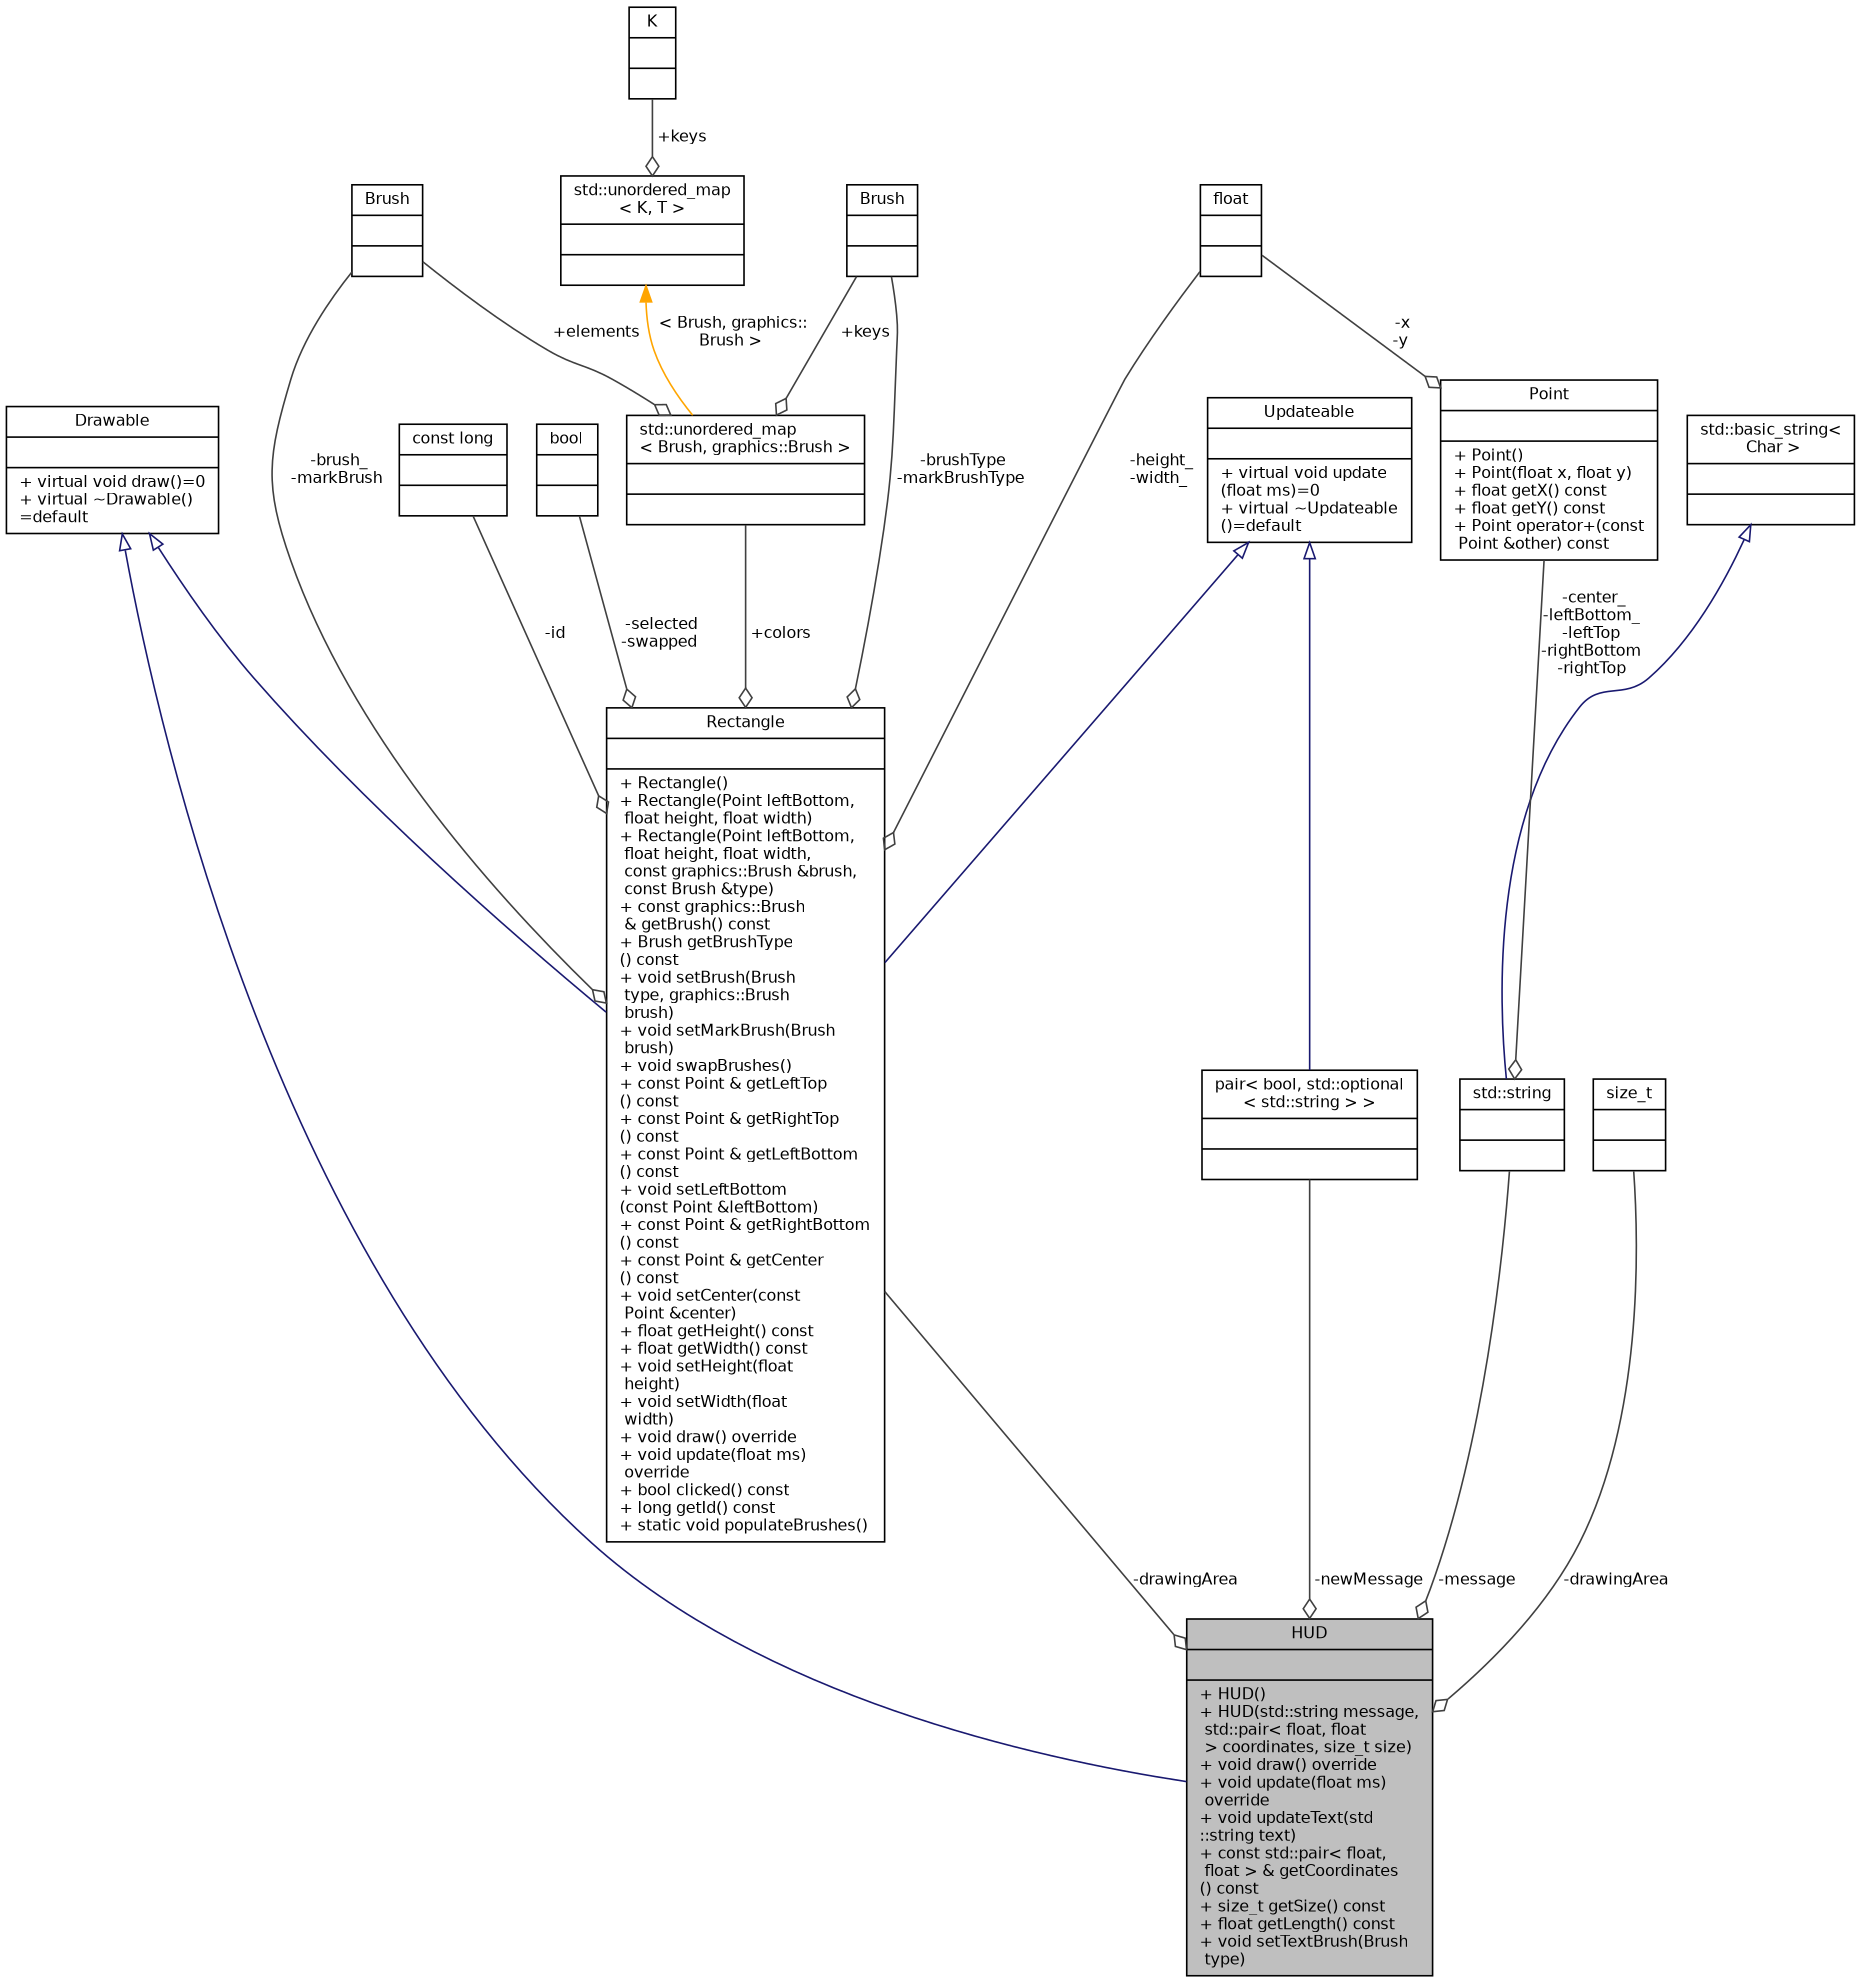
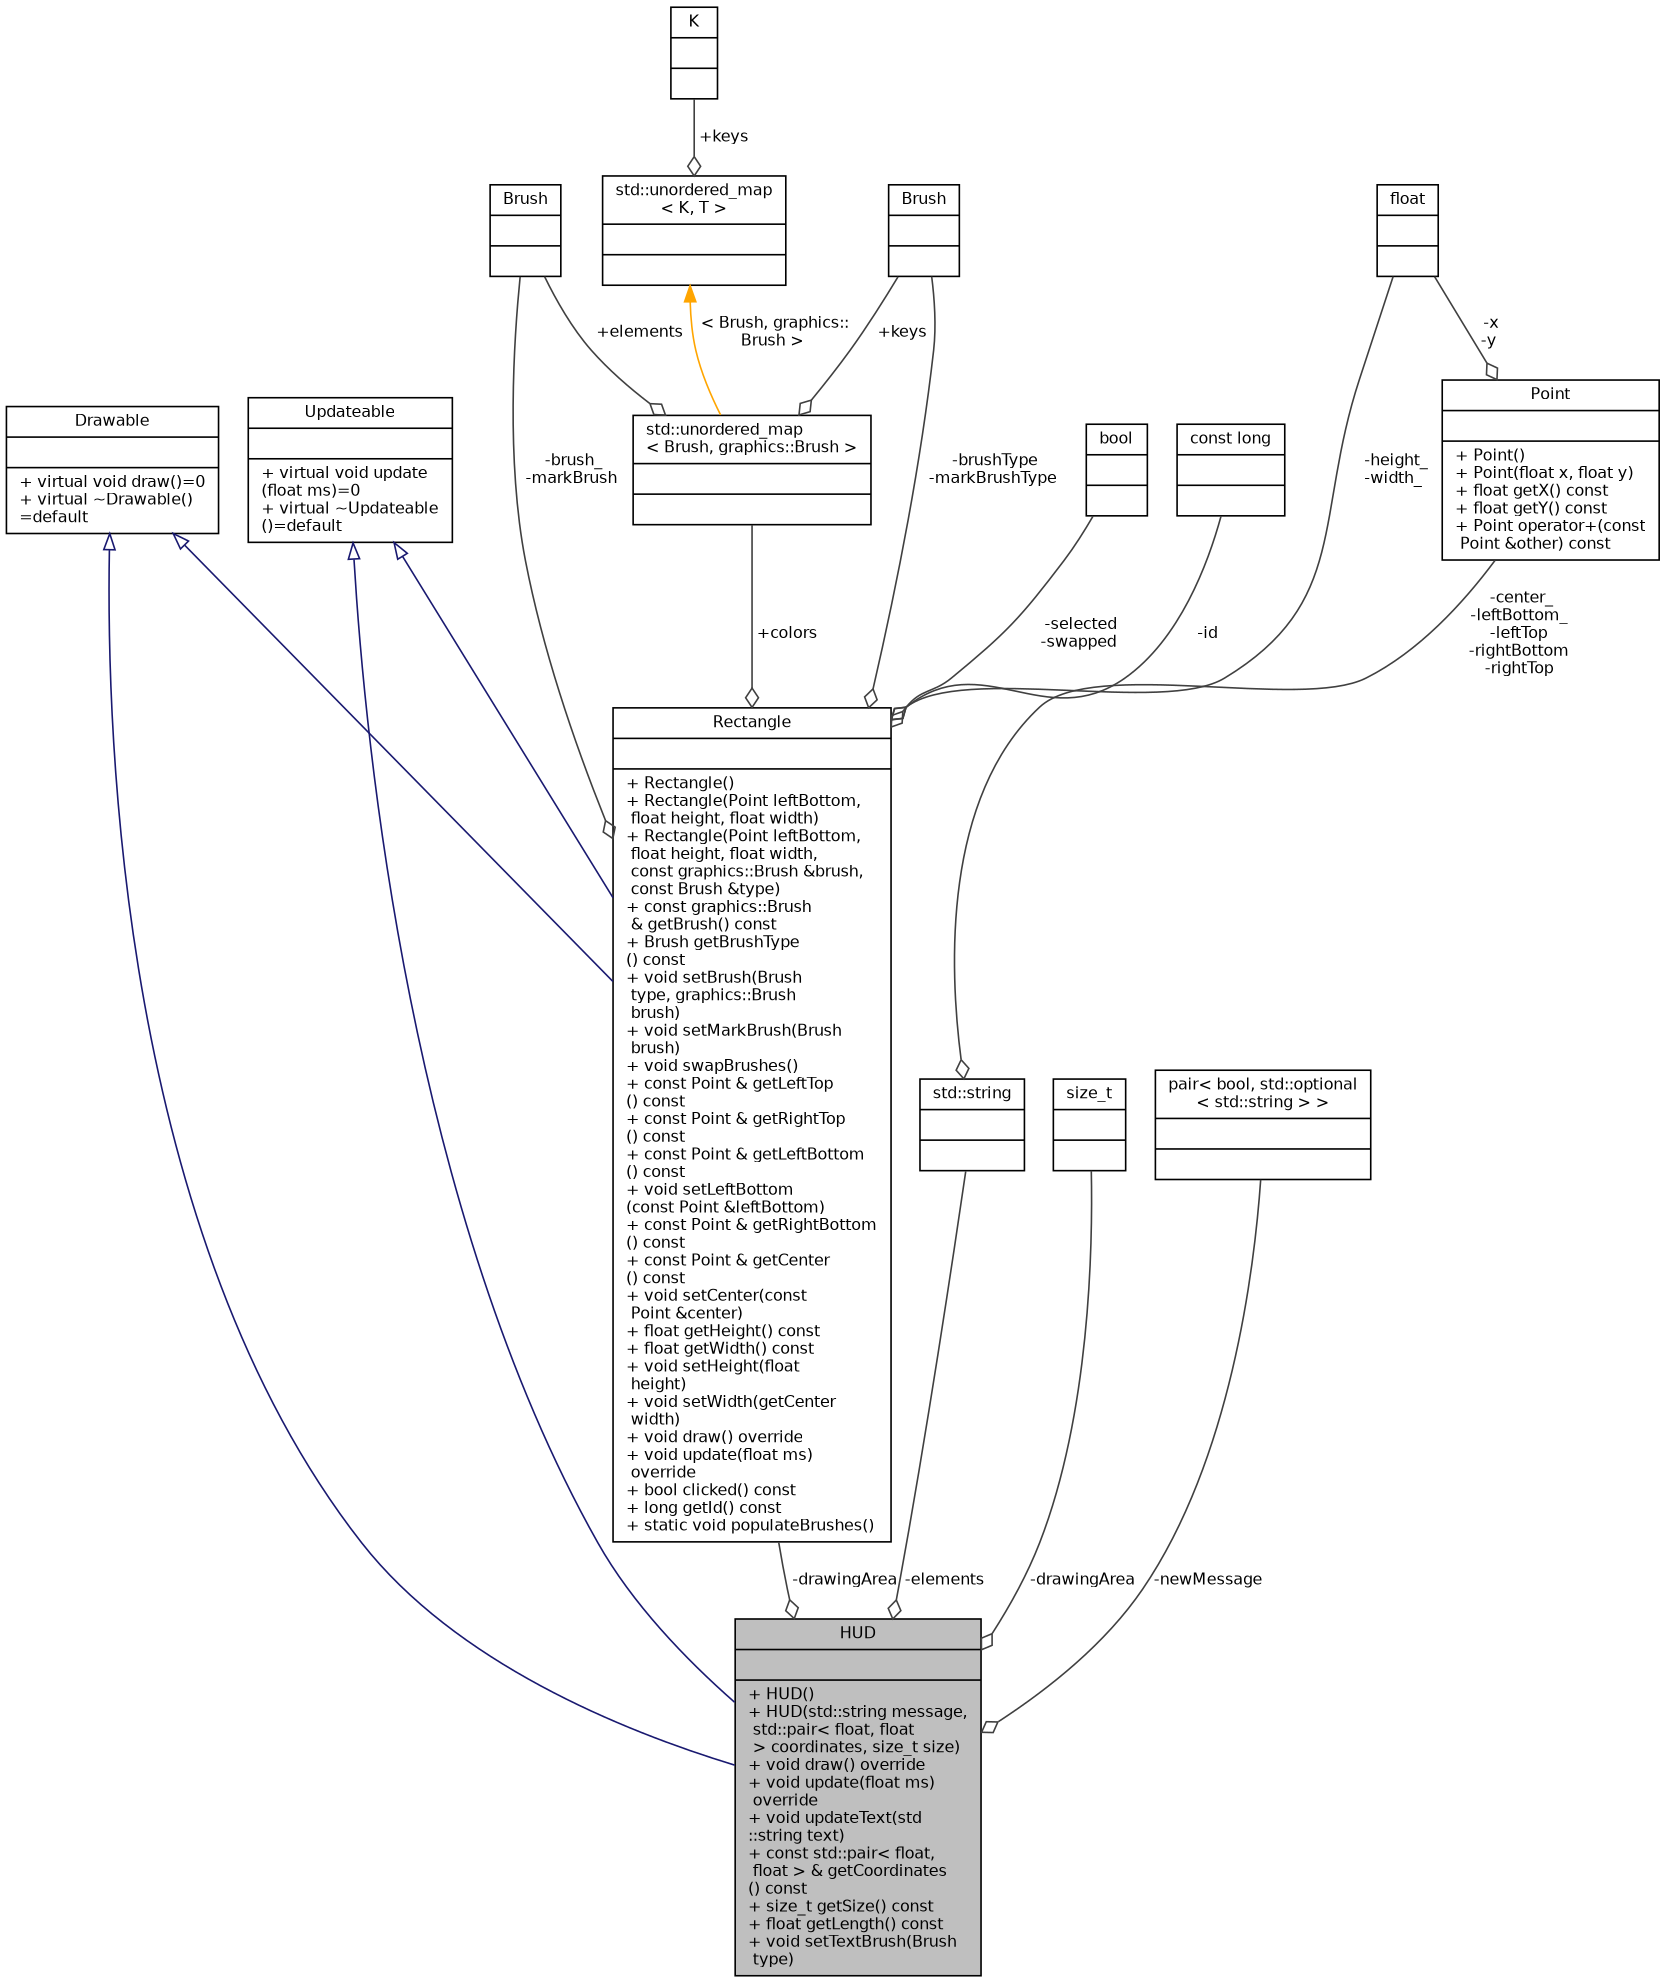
(1771, 470) -> none
(1310, 814) -> (451, 1167)
(704, 1402) -> (731, 1402)
(1475, 1580) -> (942, 1580)
